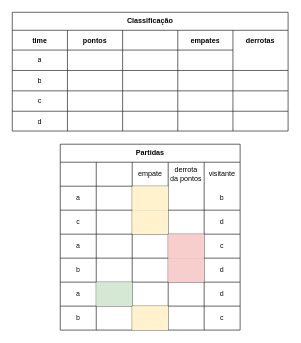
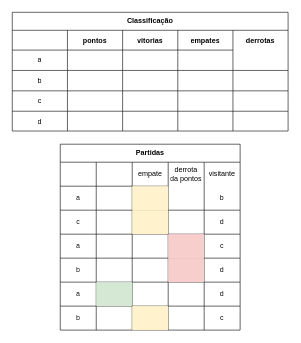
(40, 40) -> none
none -> (150, 40)
